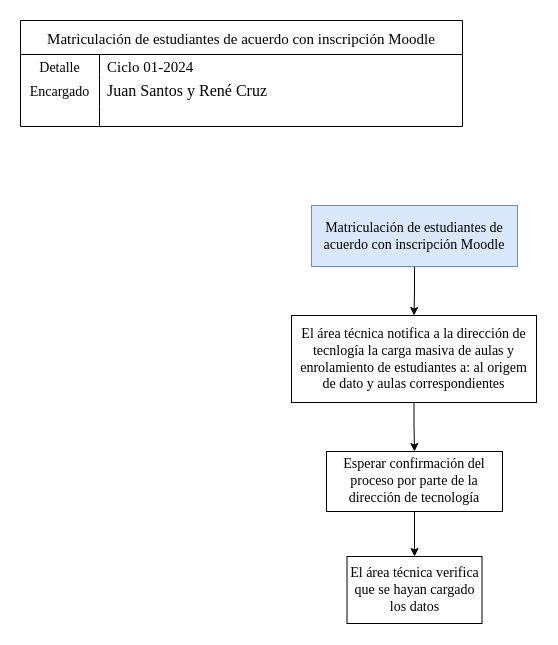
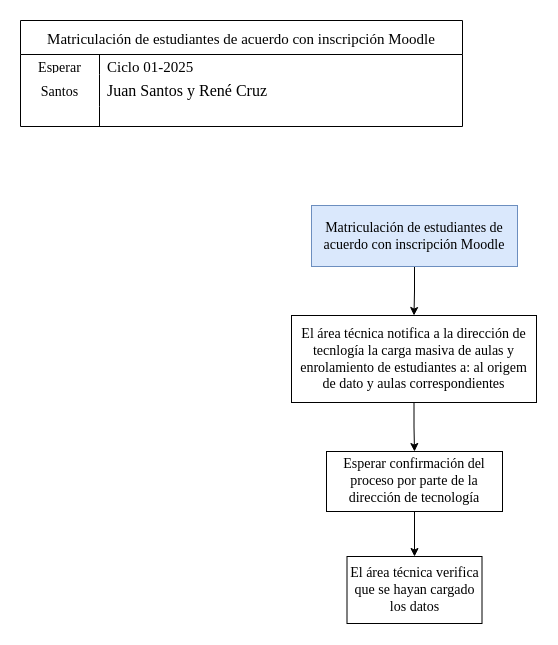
(60, 65) -> (60, 65)
(160, 65) -> (160, 65)
(60, 91) -> (60, 91)
